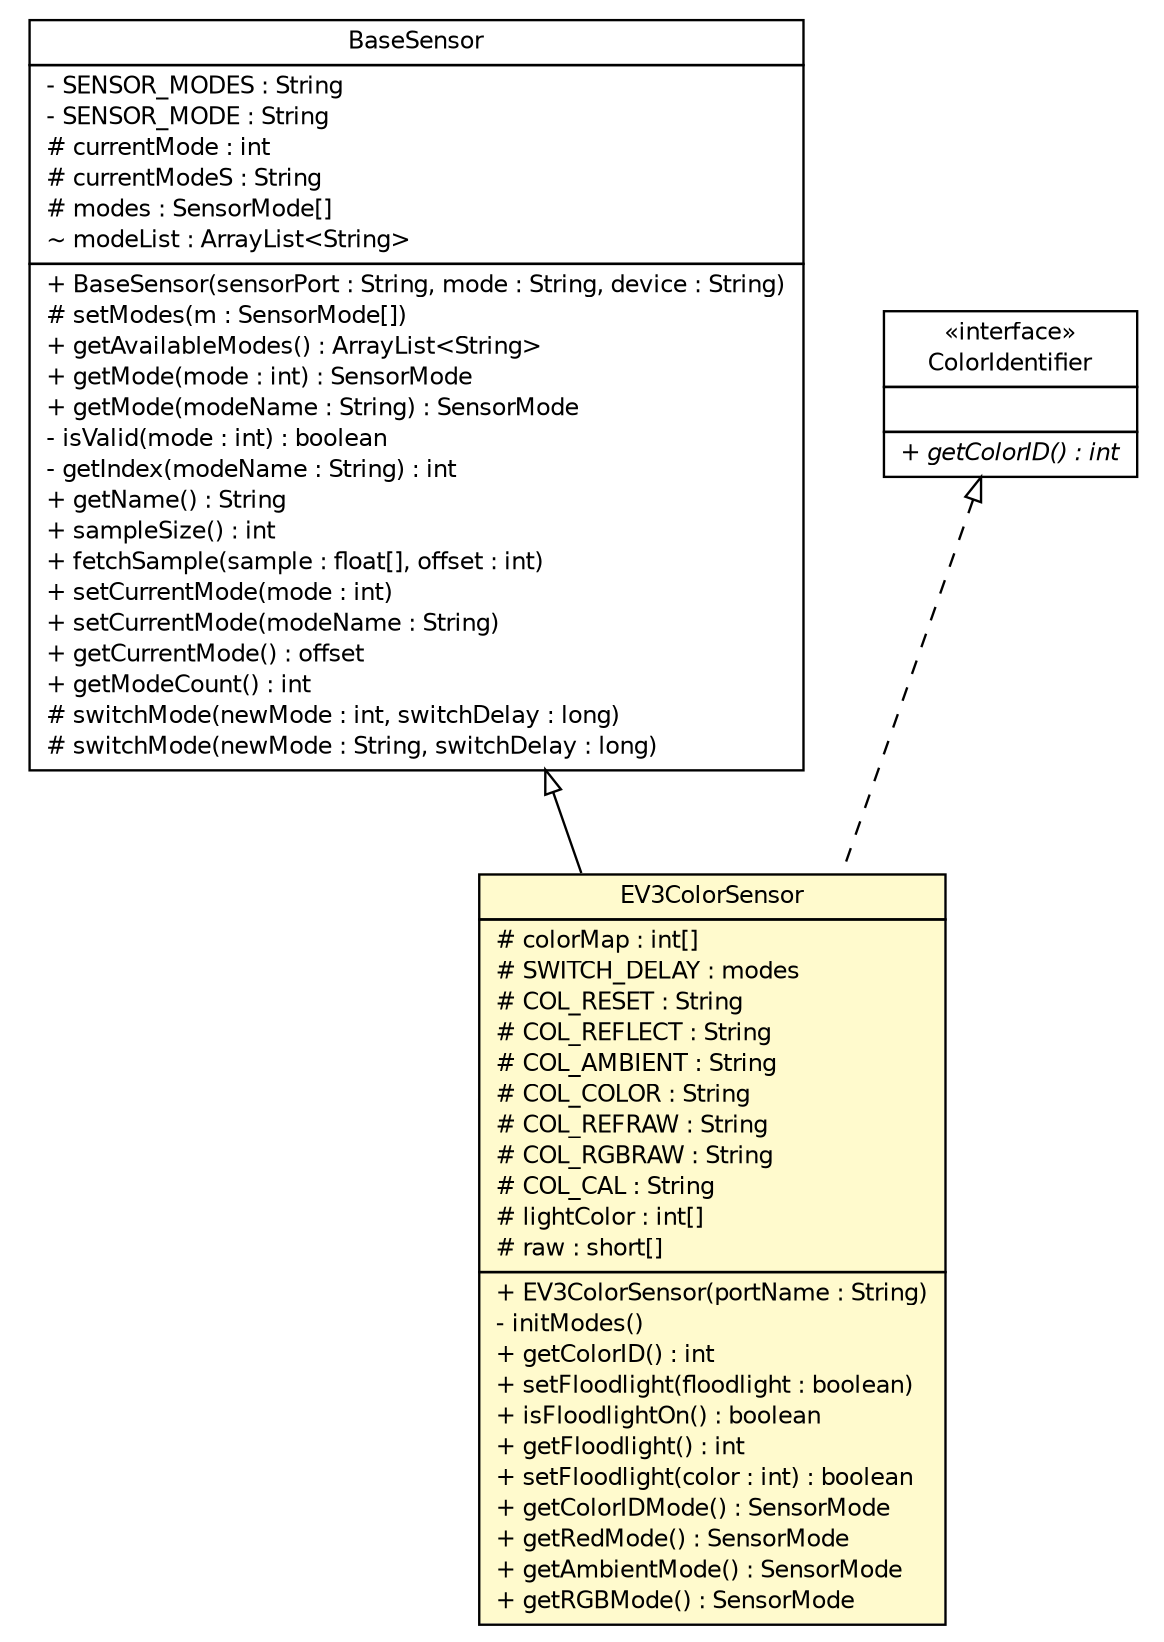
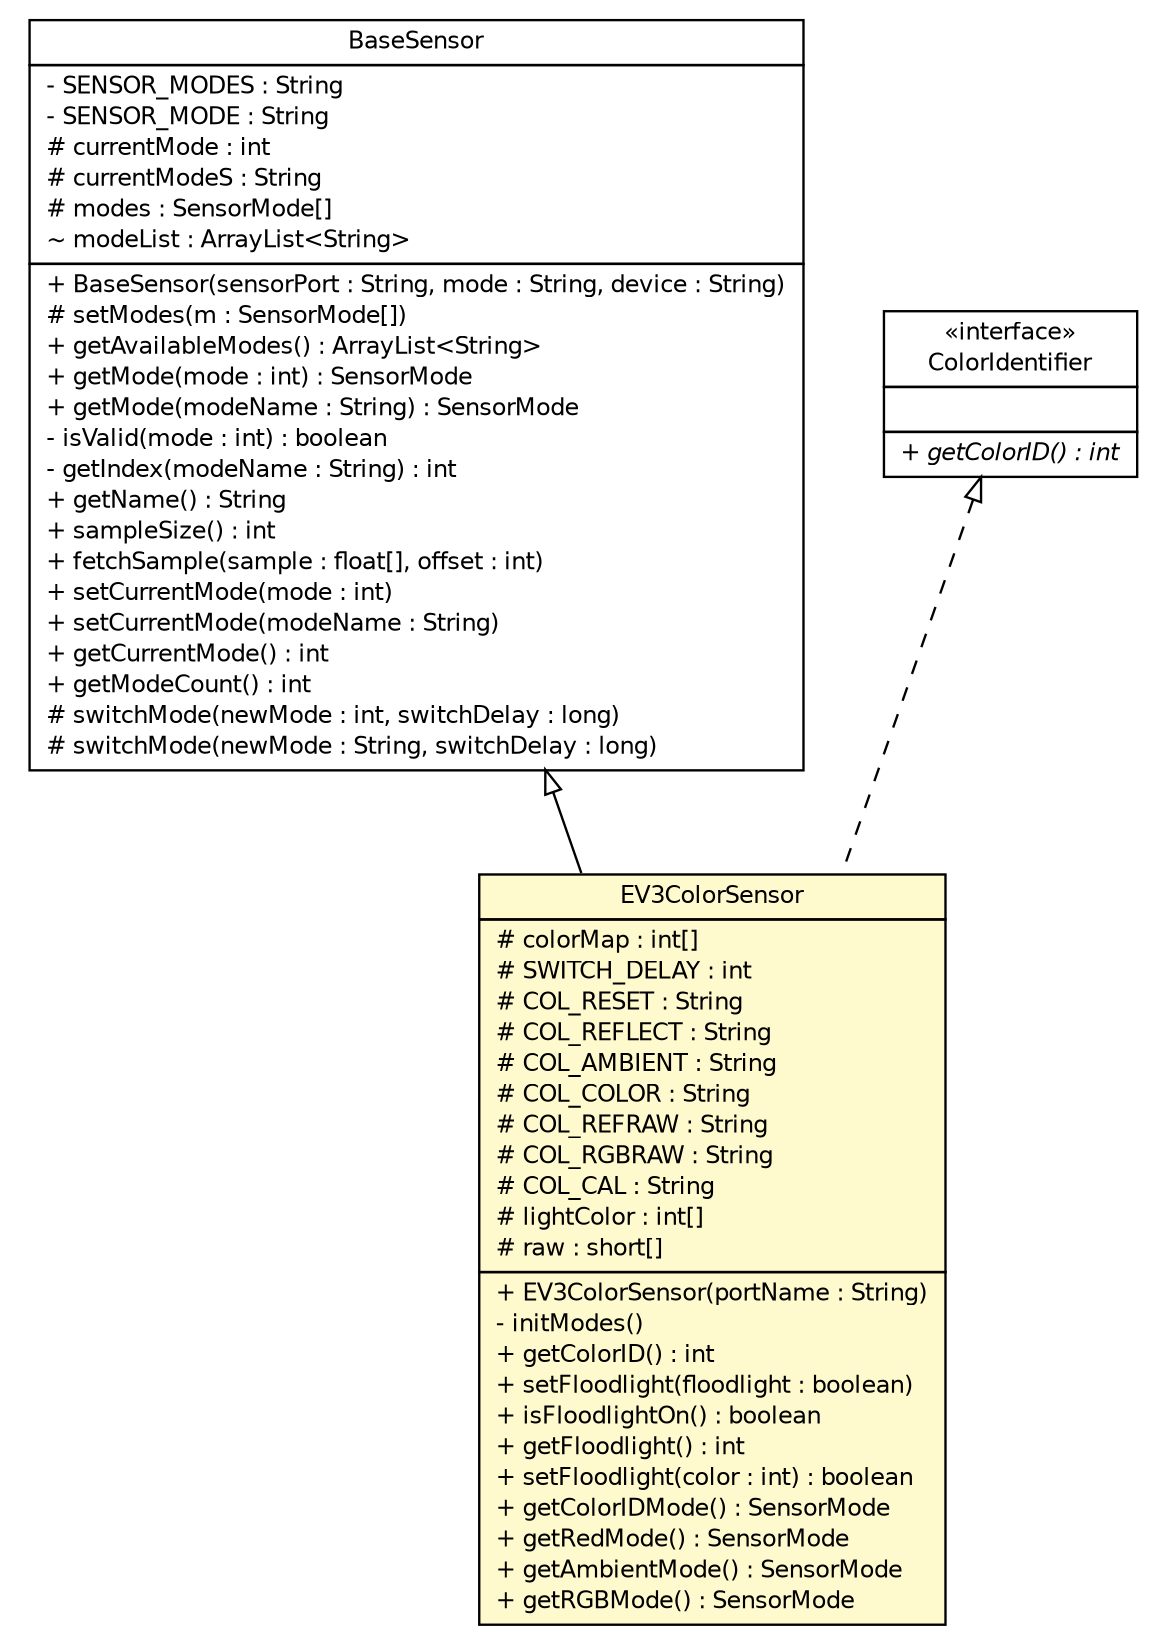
(206, 654) -> (188, 654)
(648, 972) -> (625, 972)
